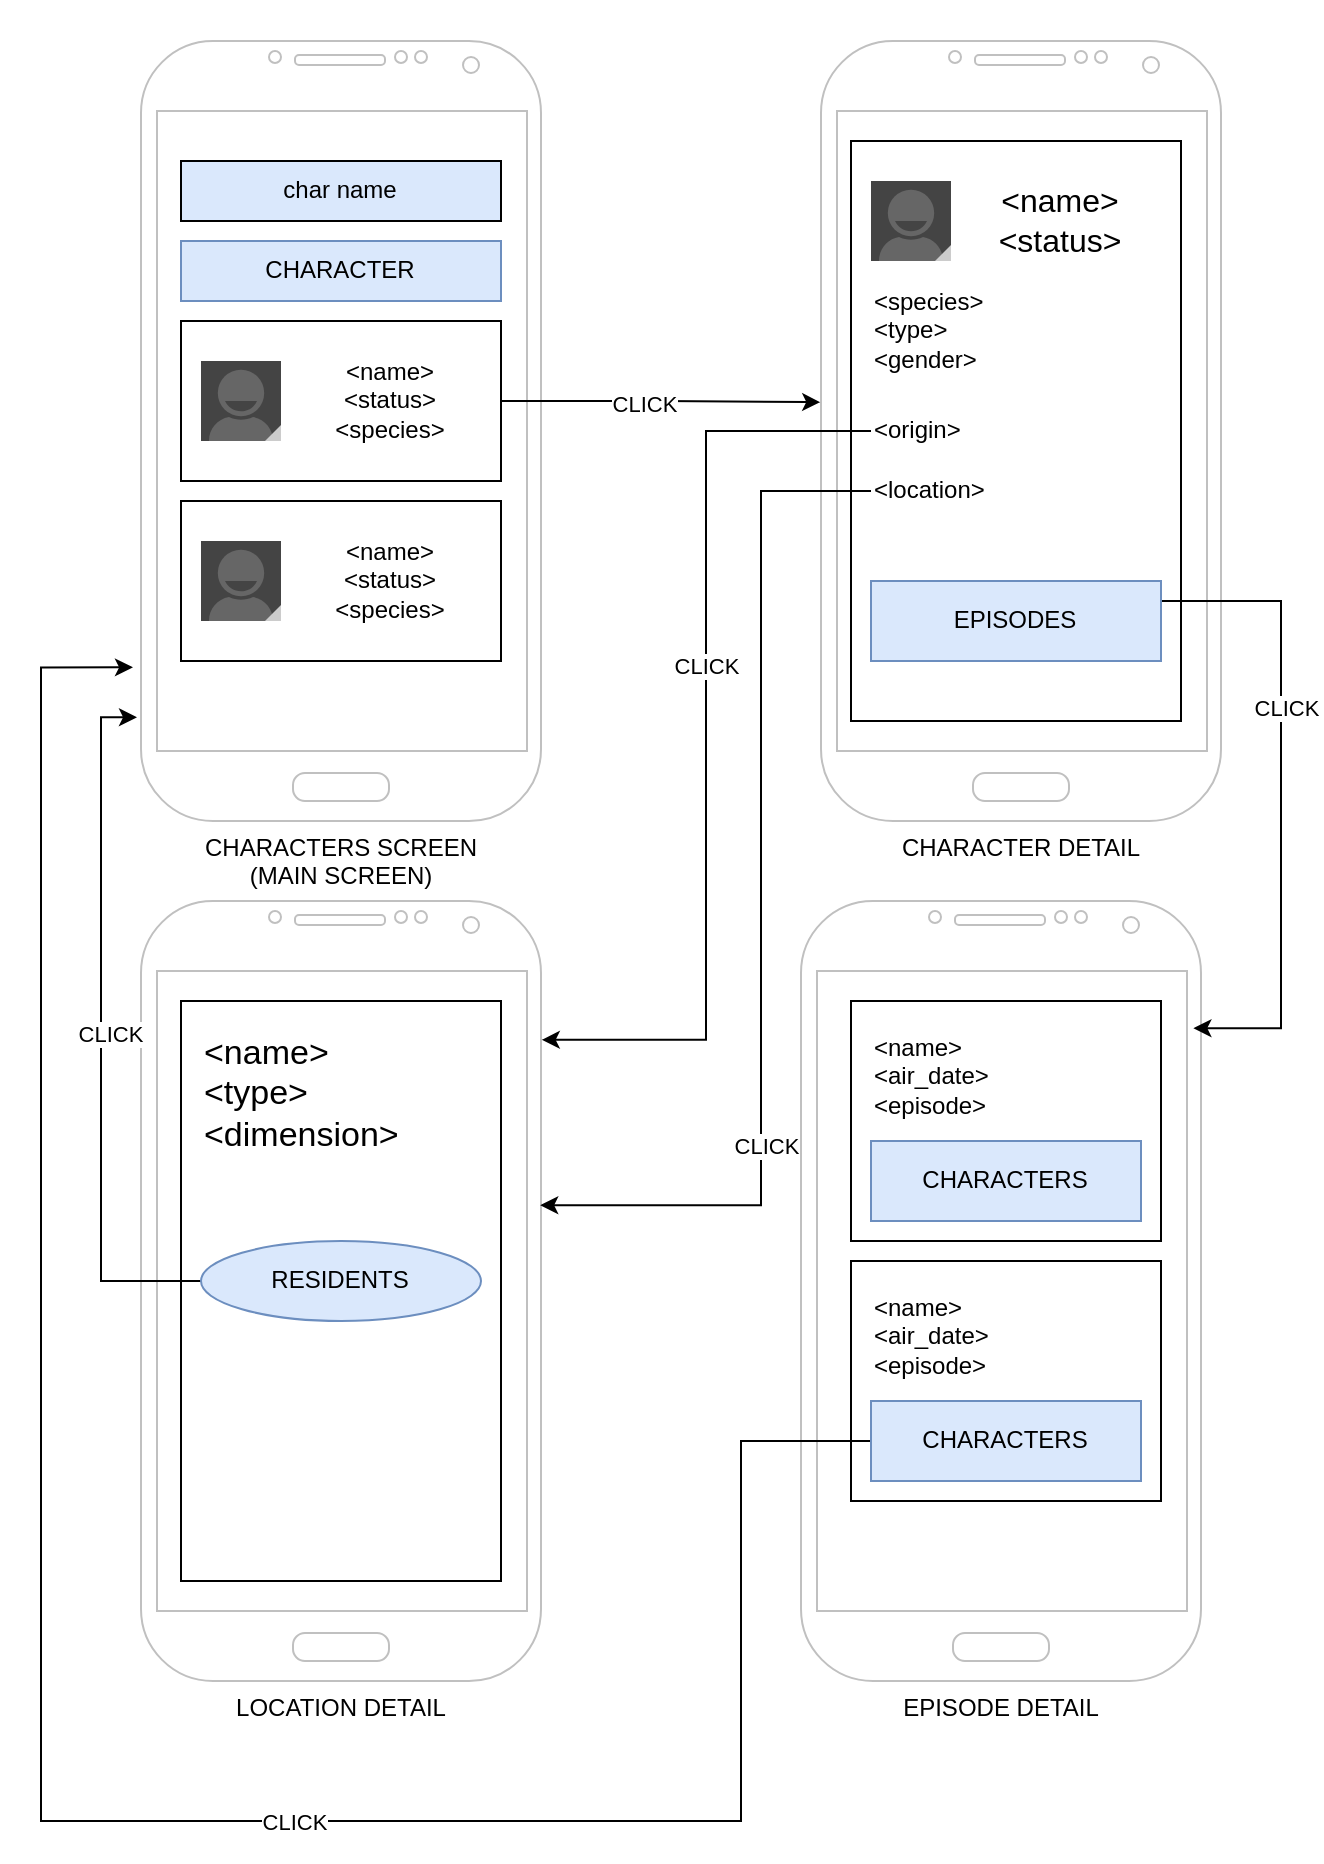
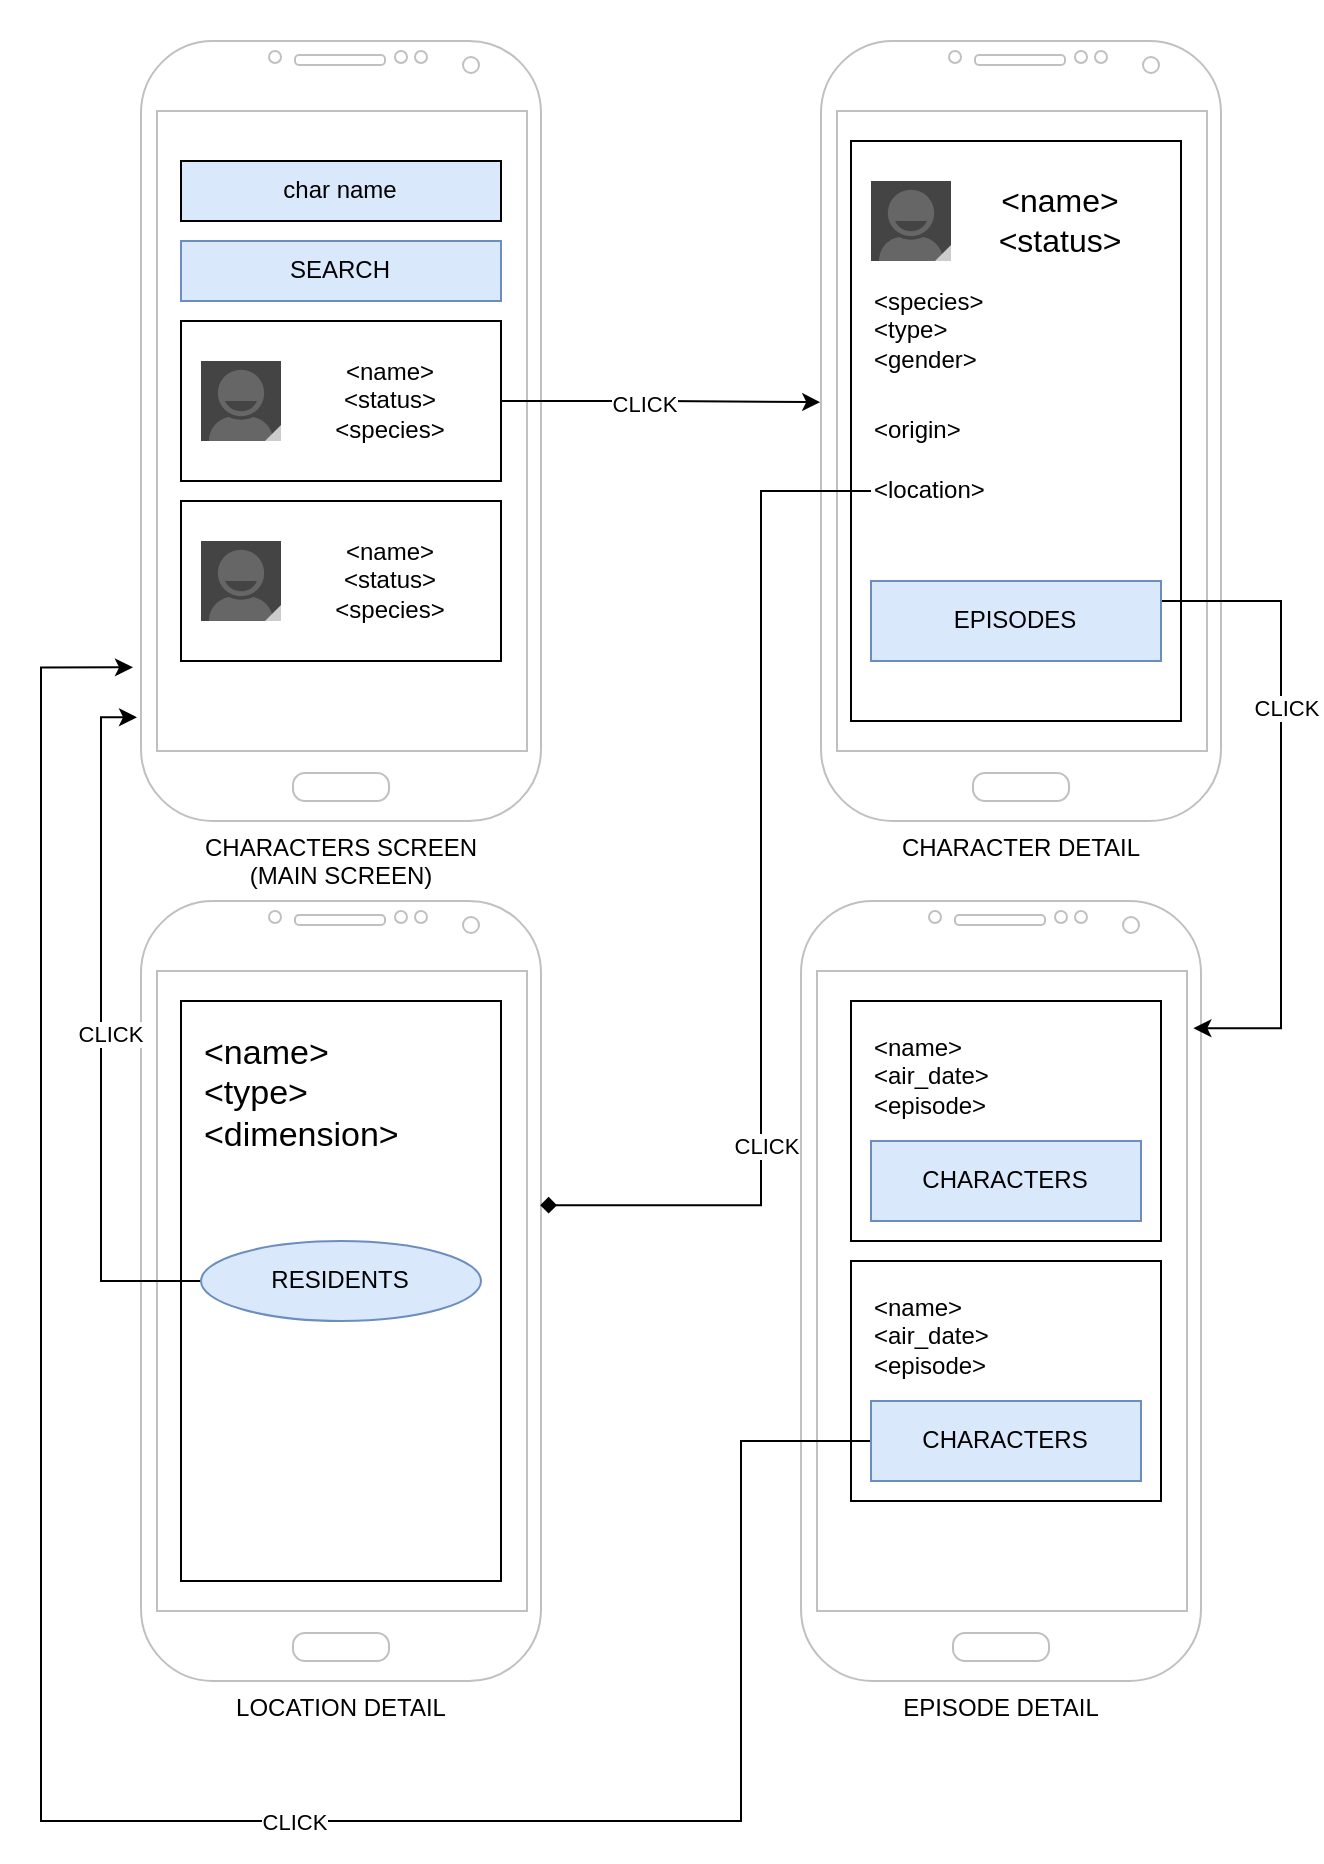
(341, 271) -> (341, 271)
(706, 728) -> none
(555, 1205) -> (557, 1205)
